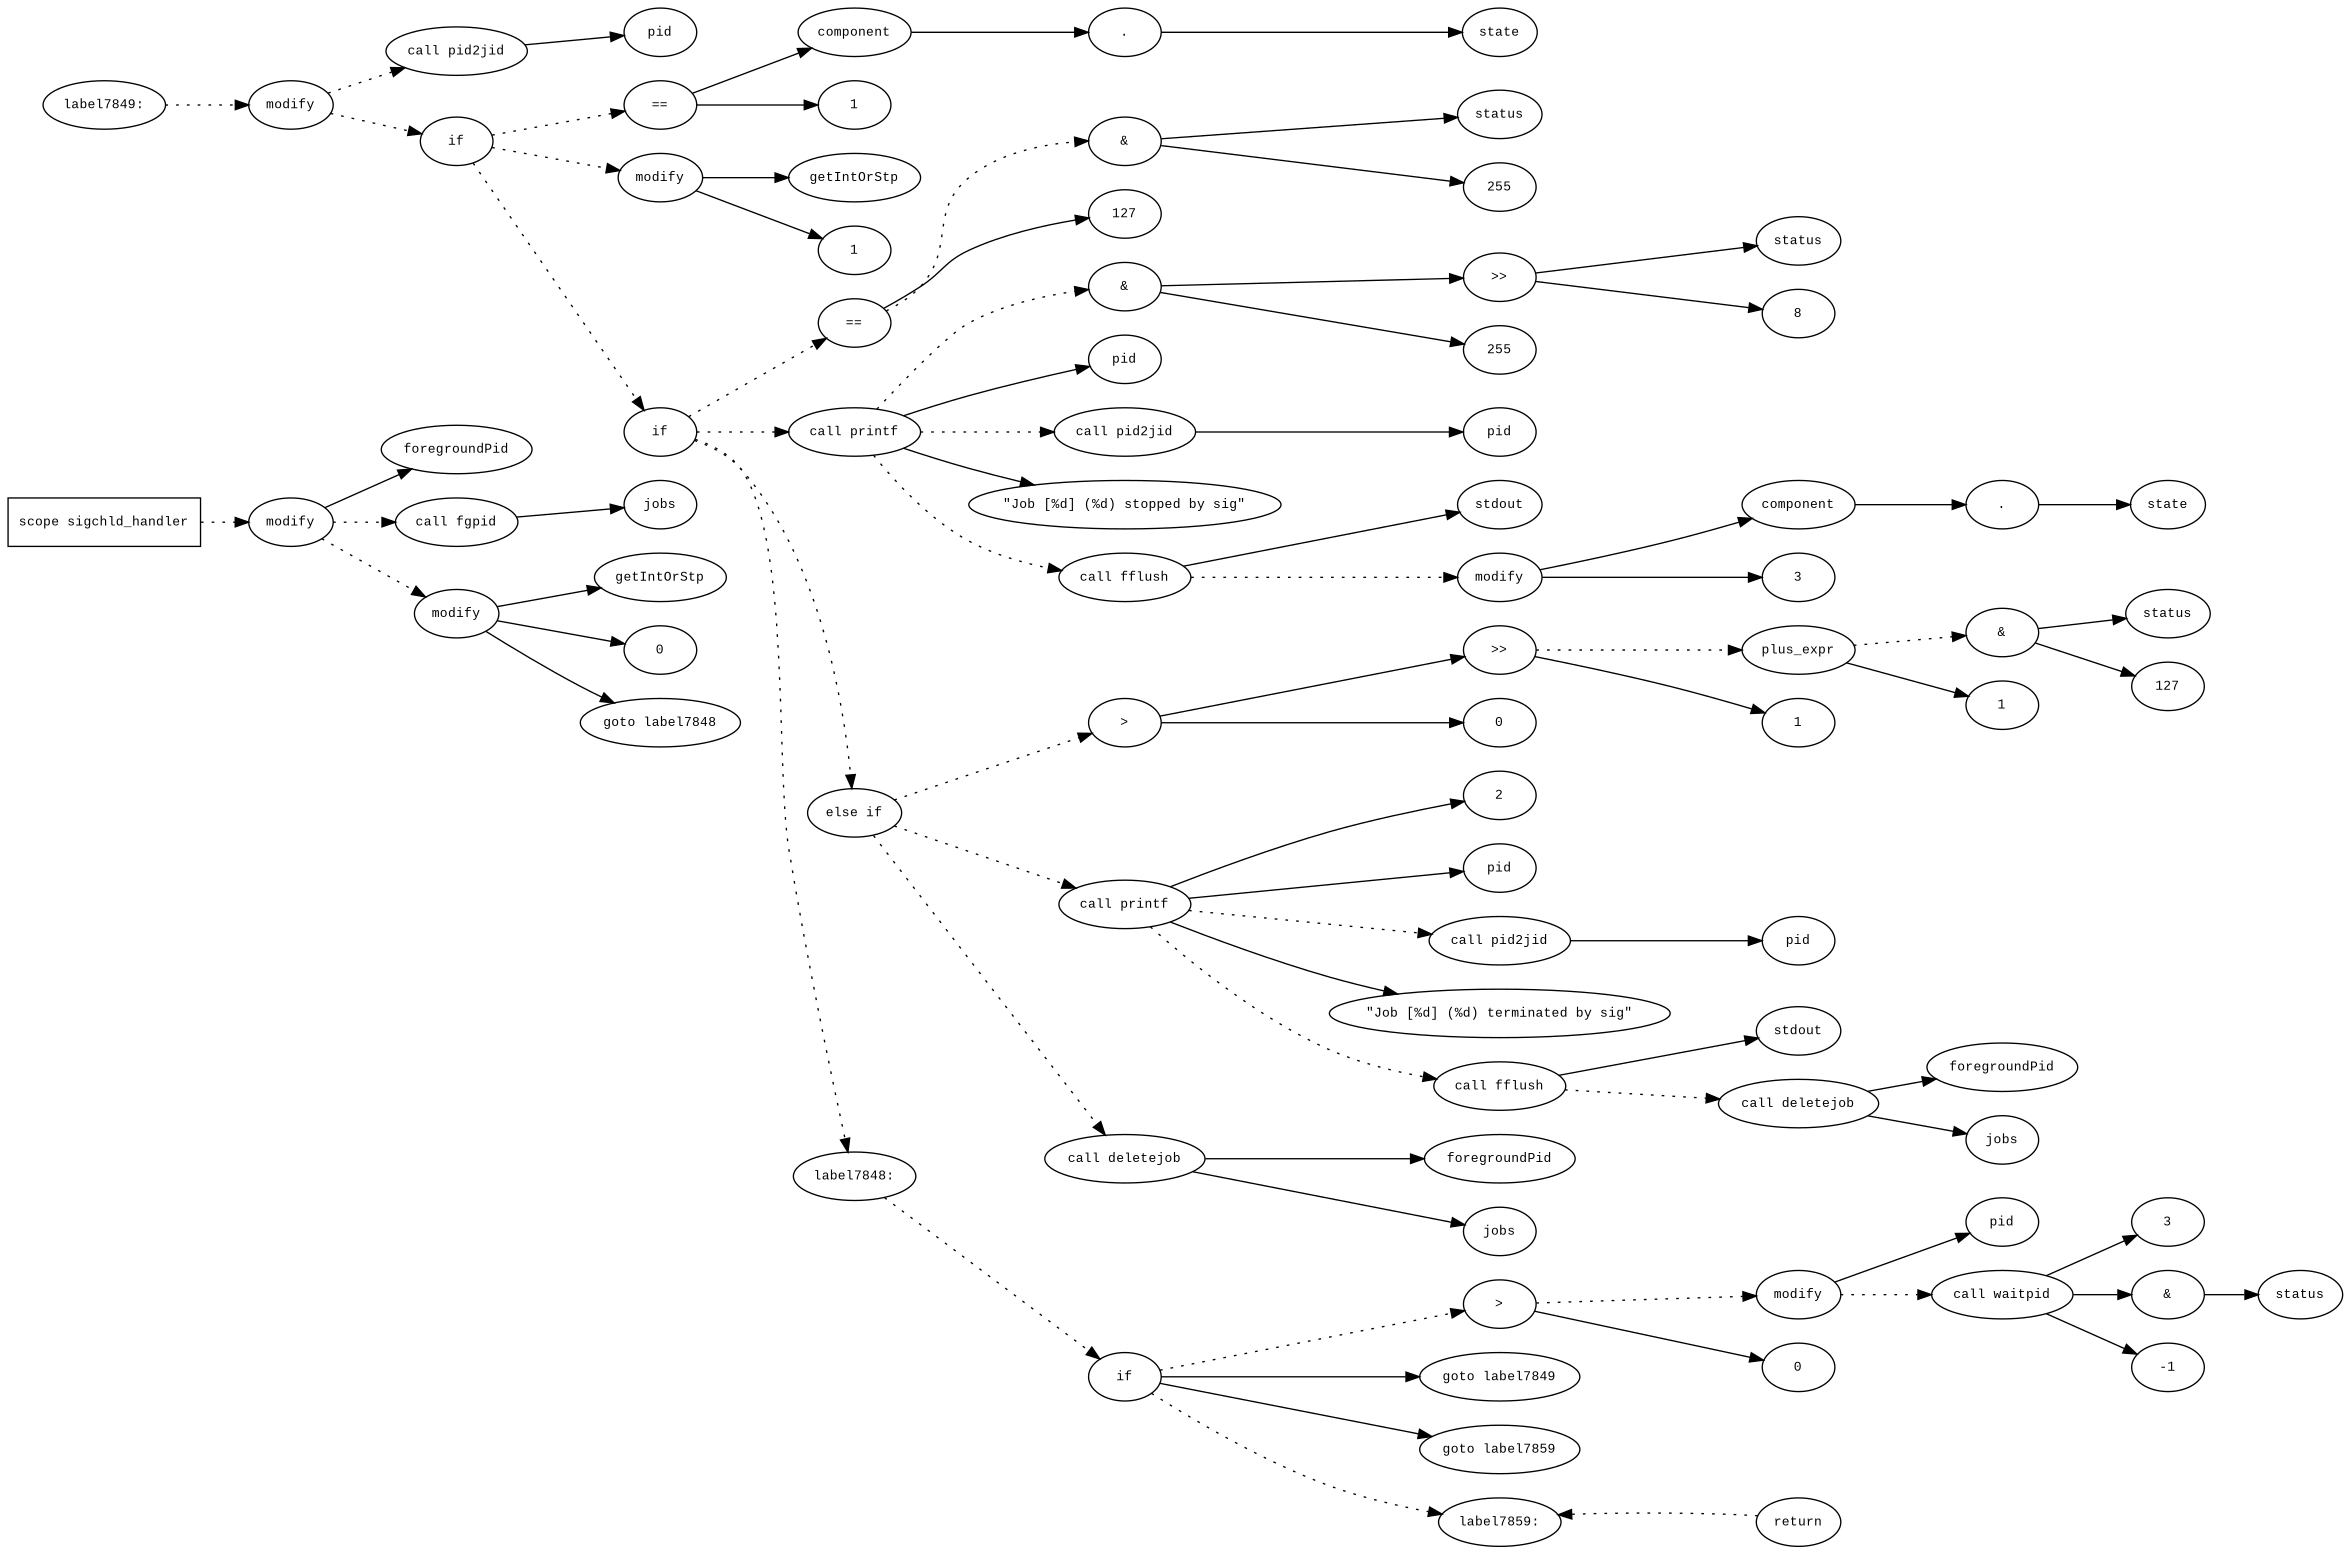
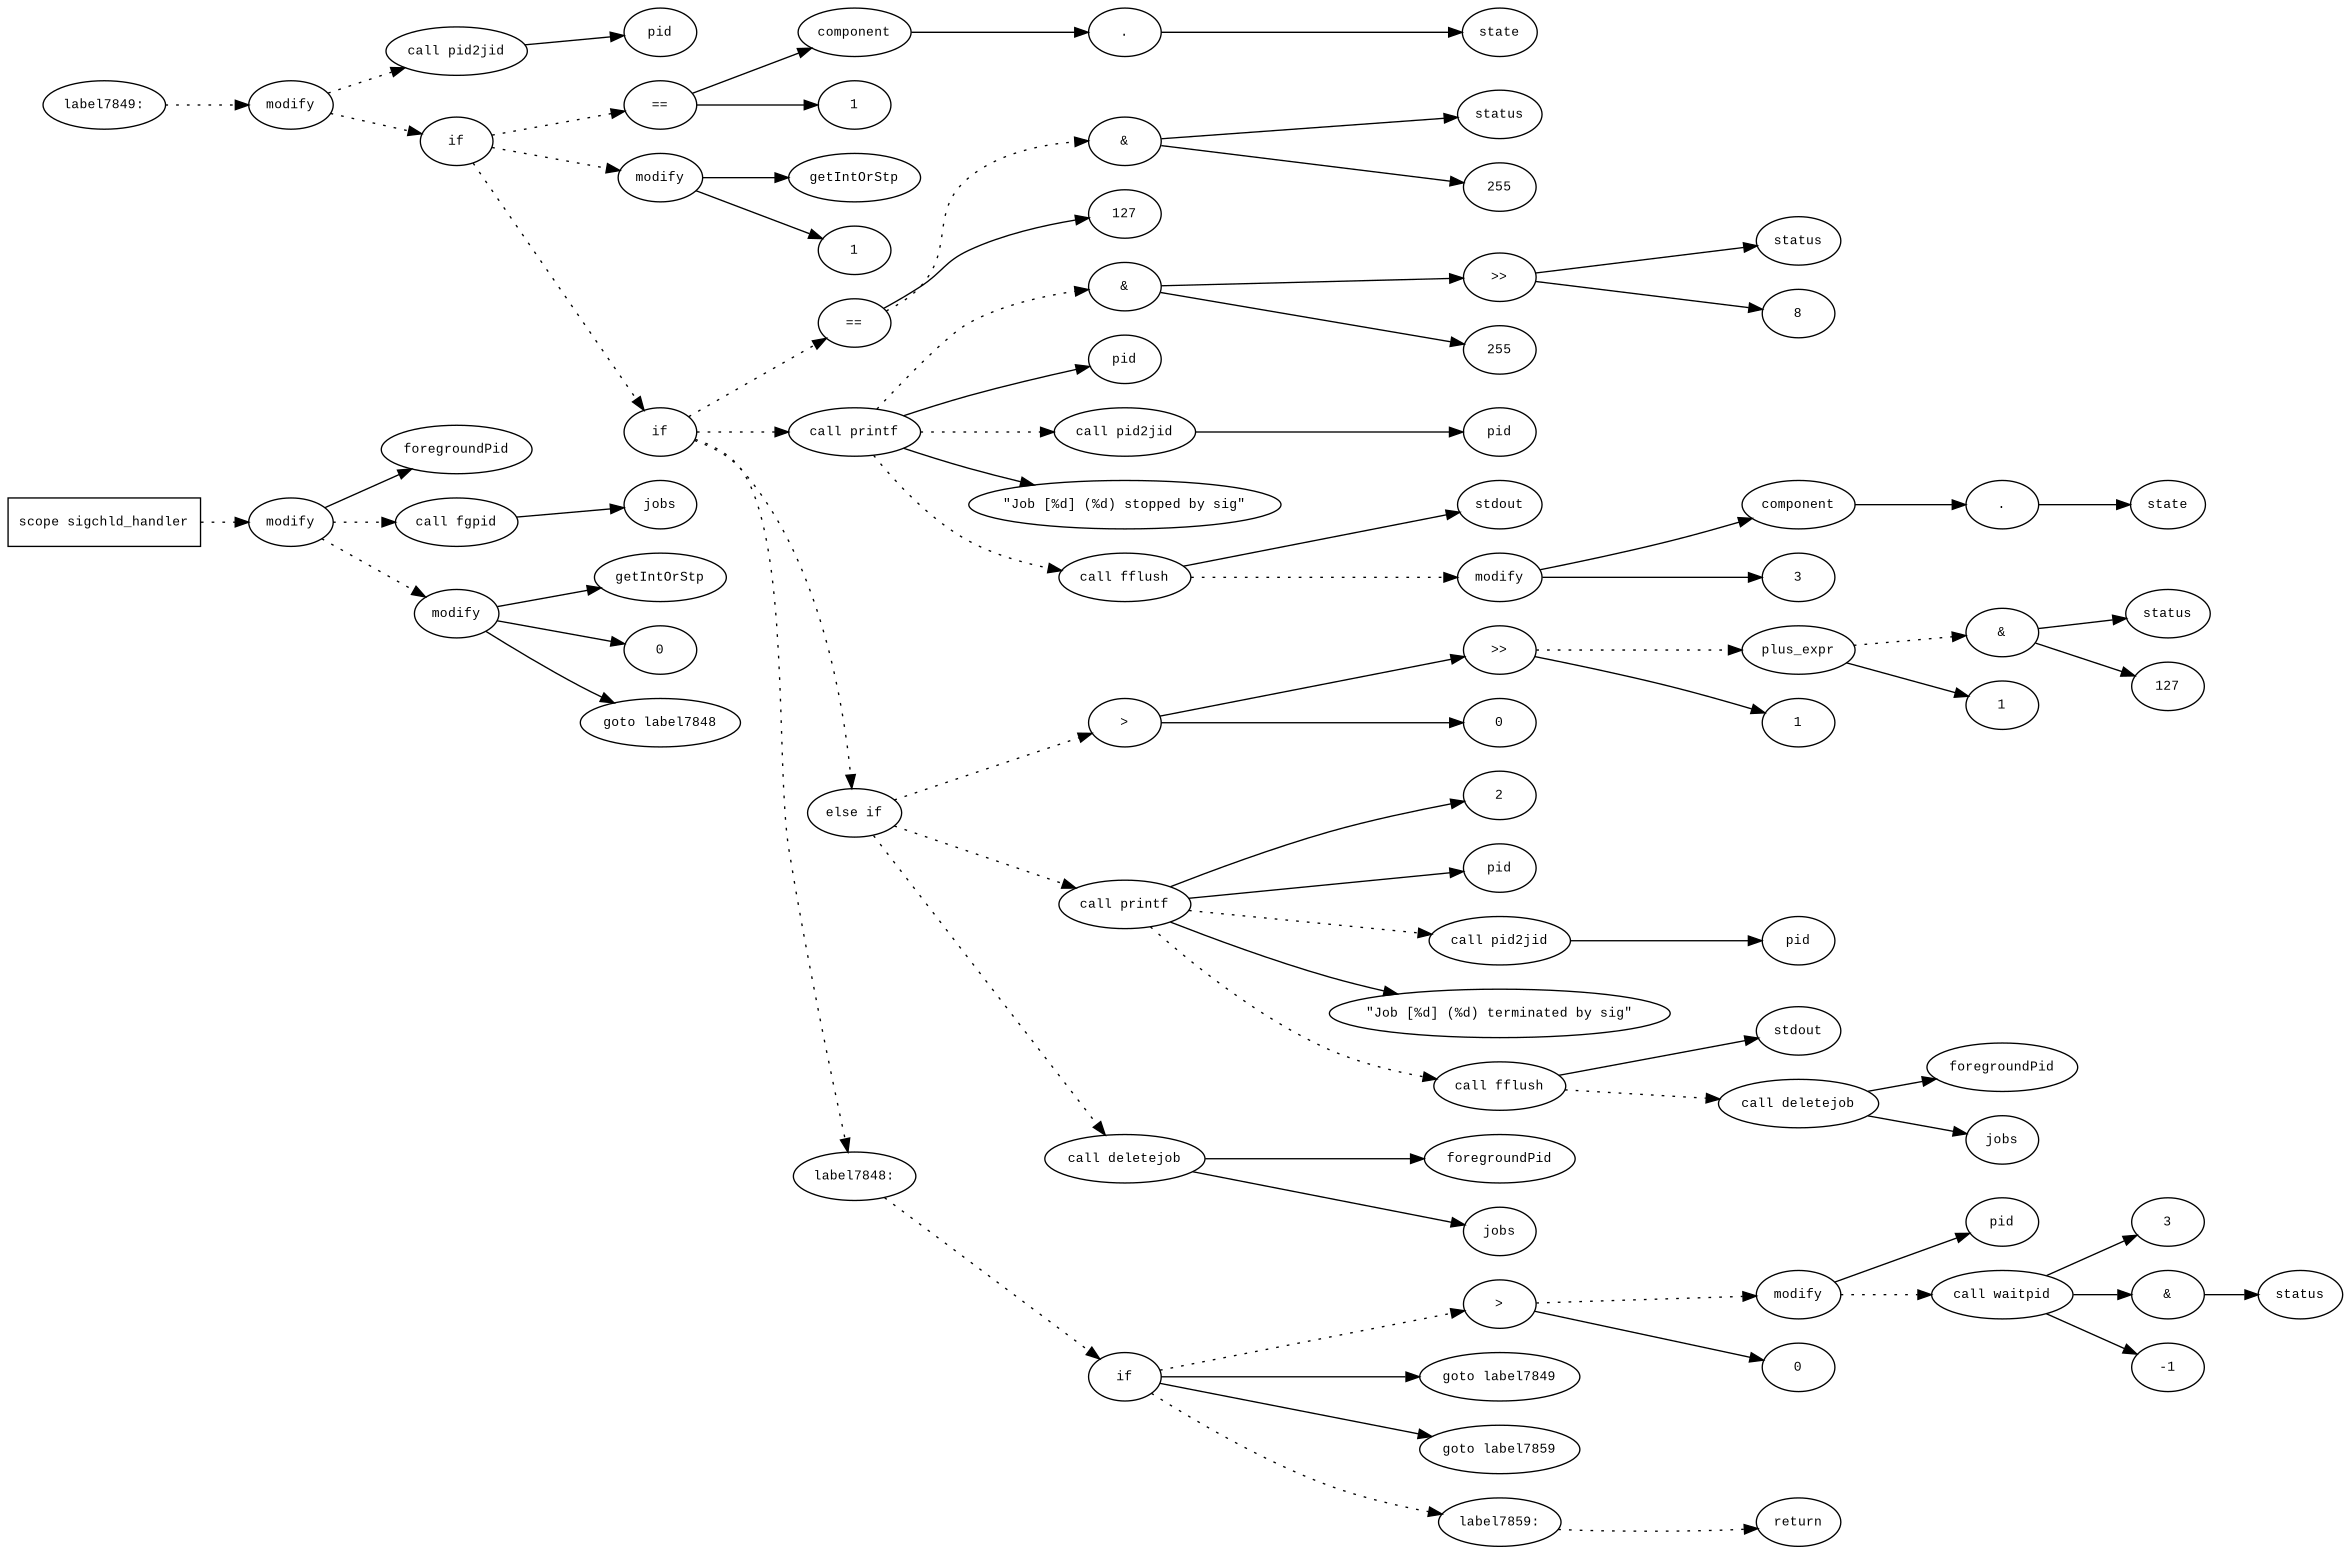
(1665, 1513) -> (1651, 1531)
